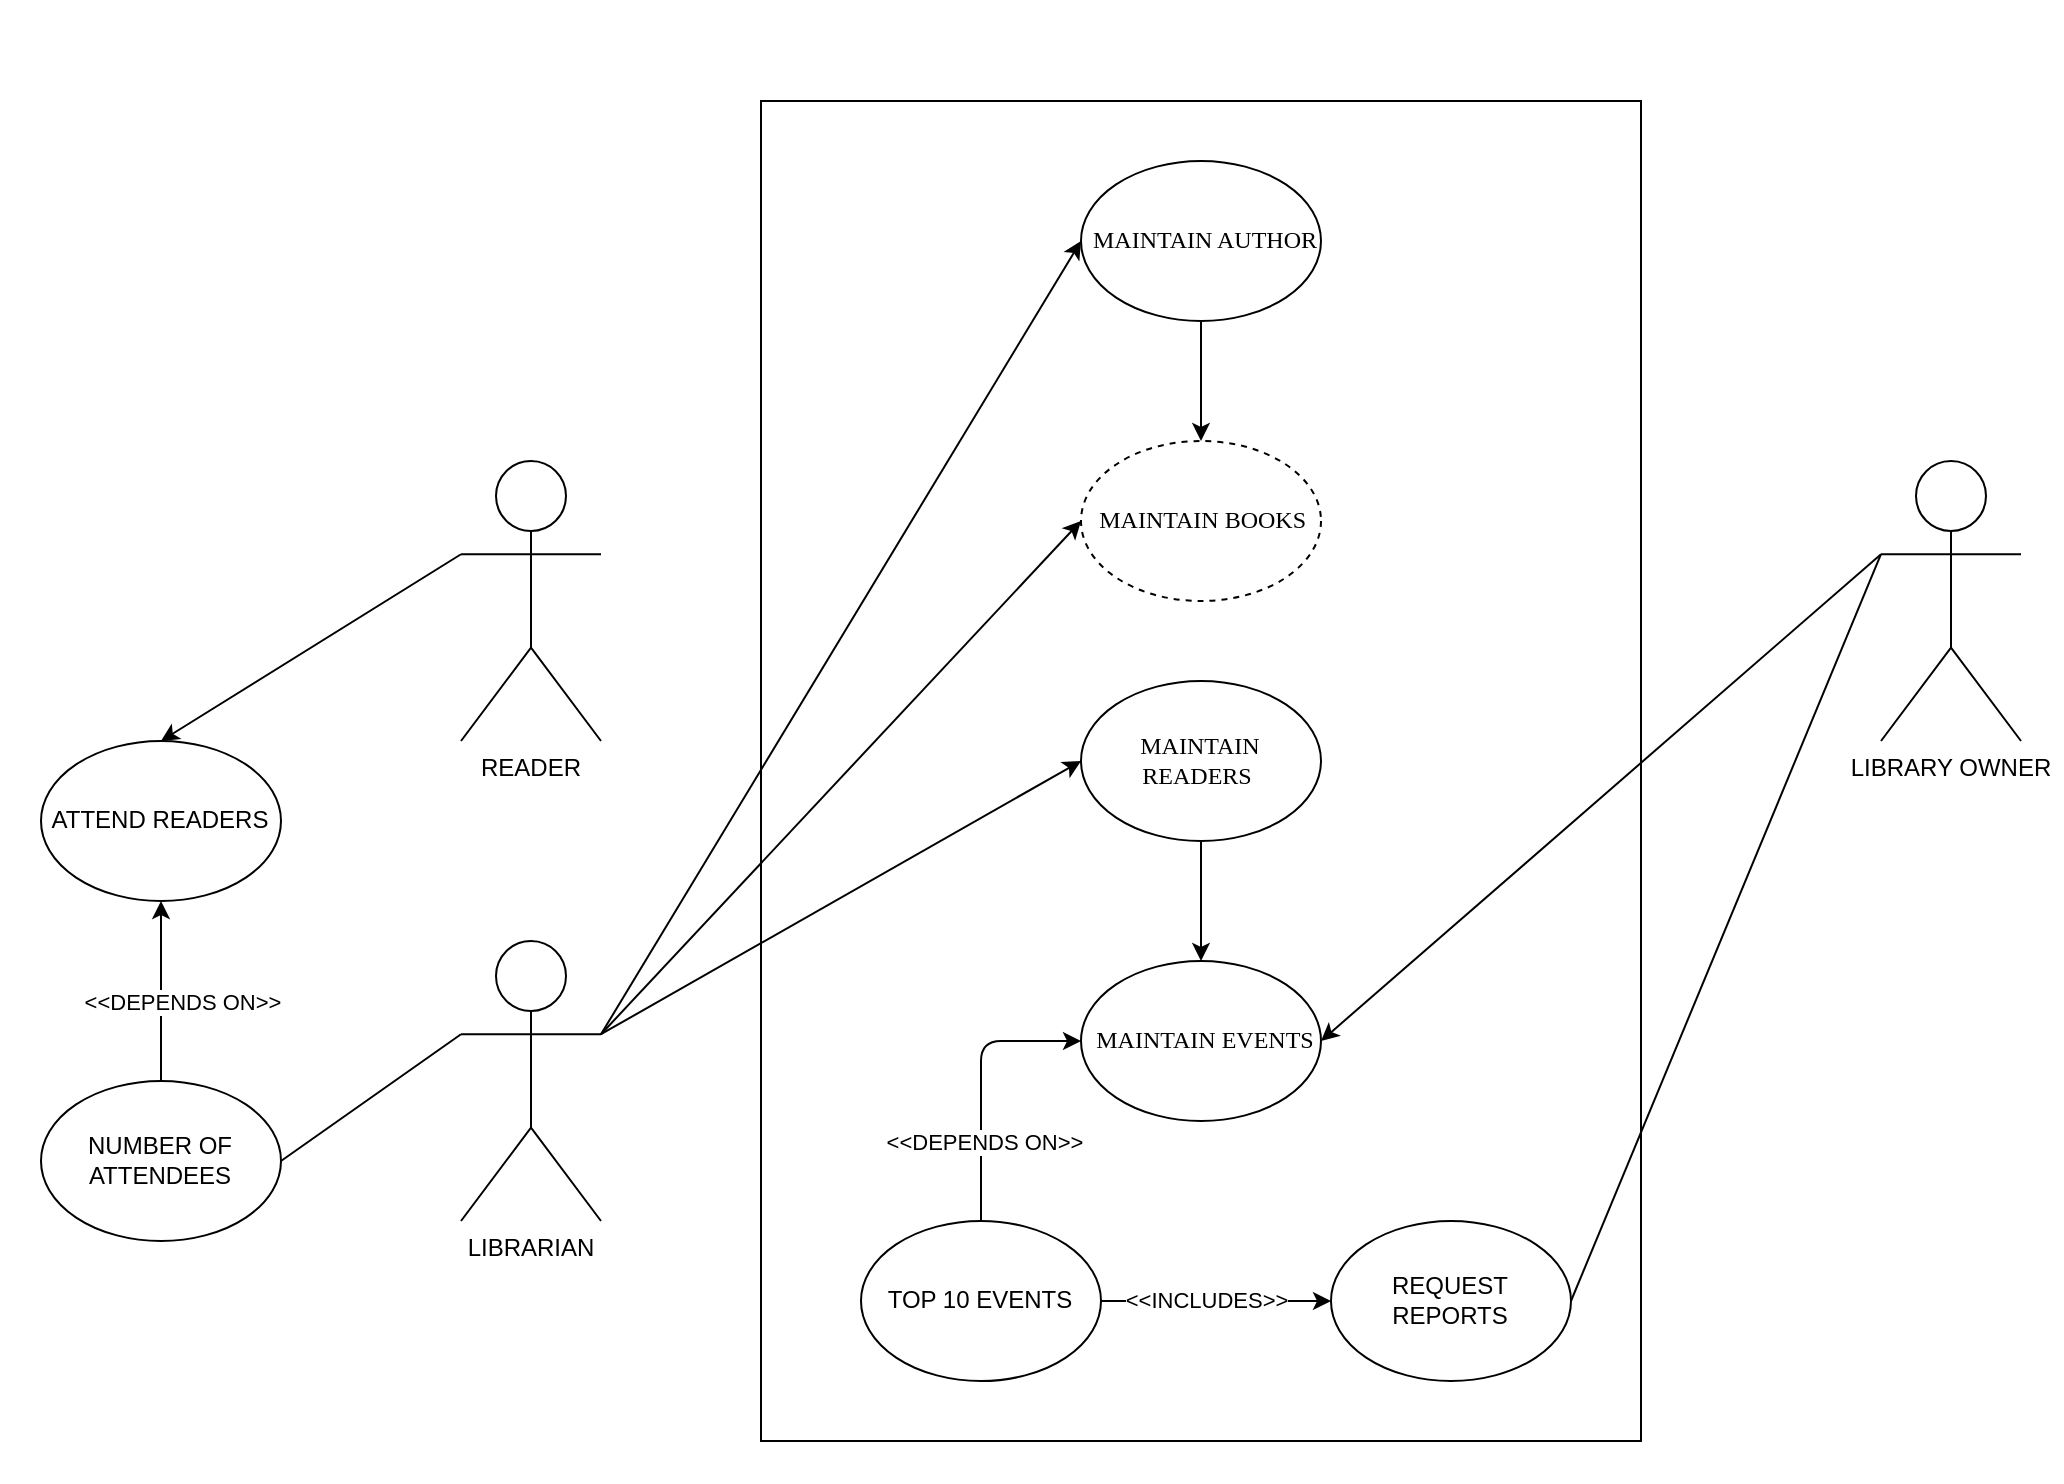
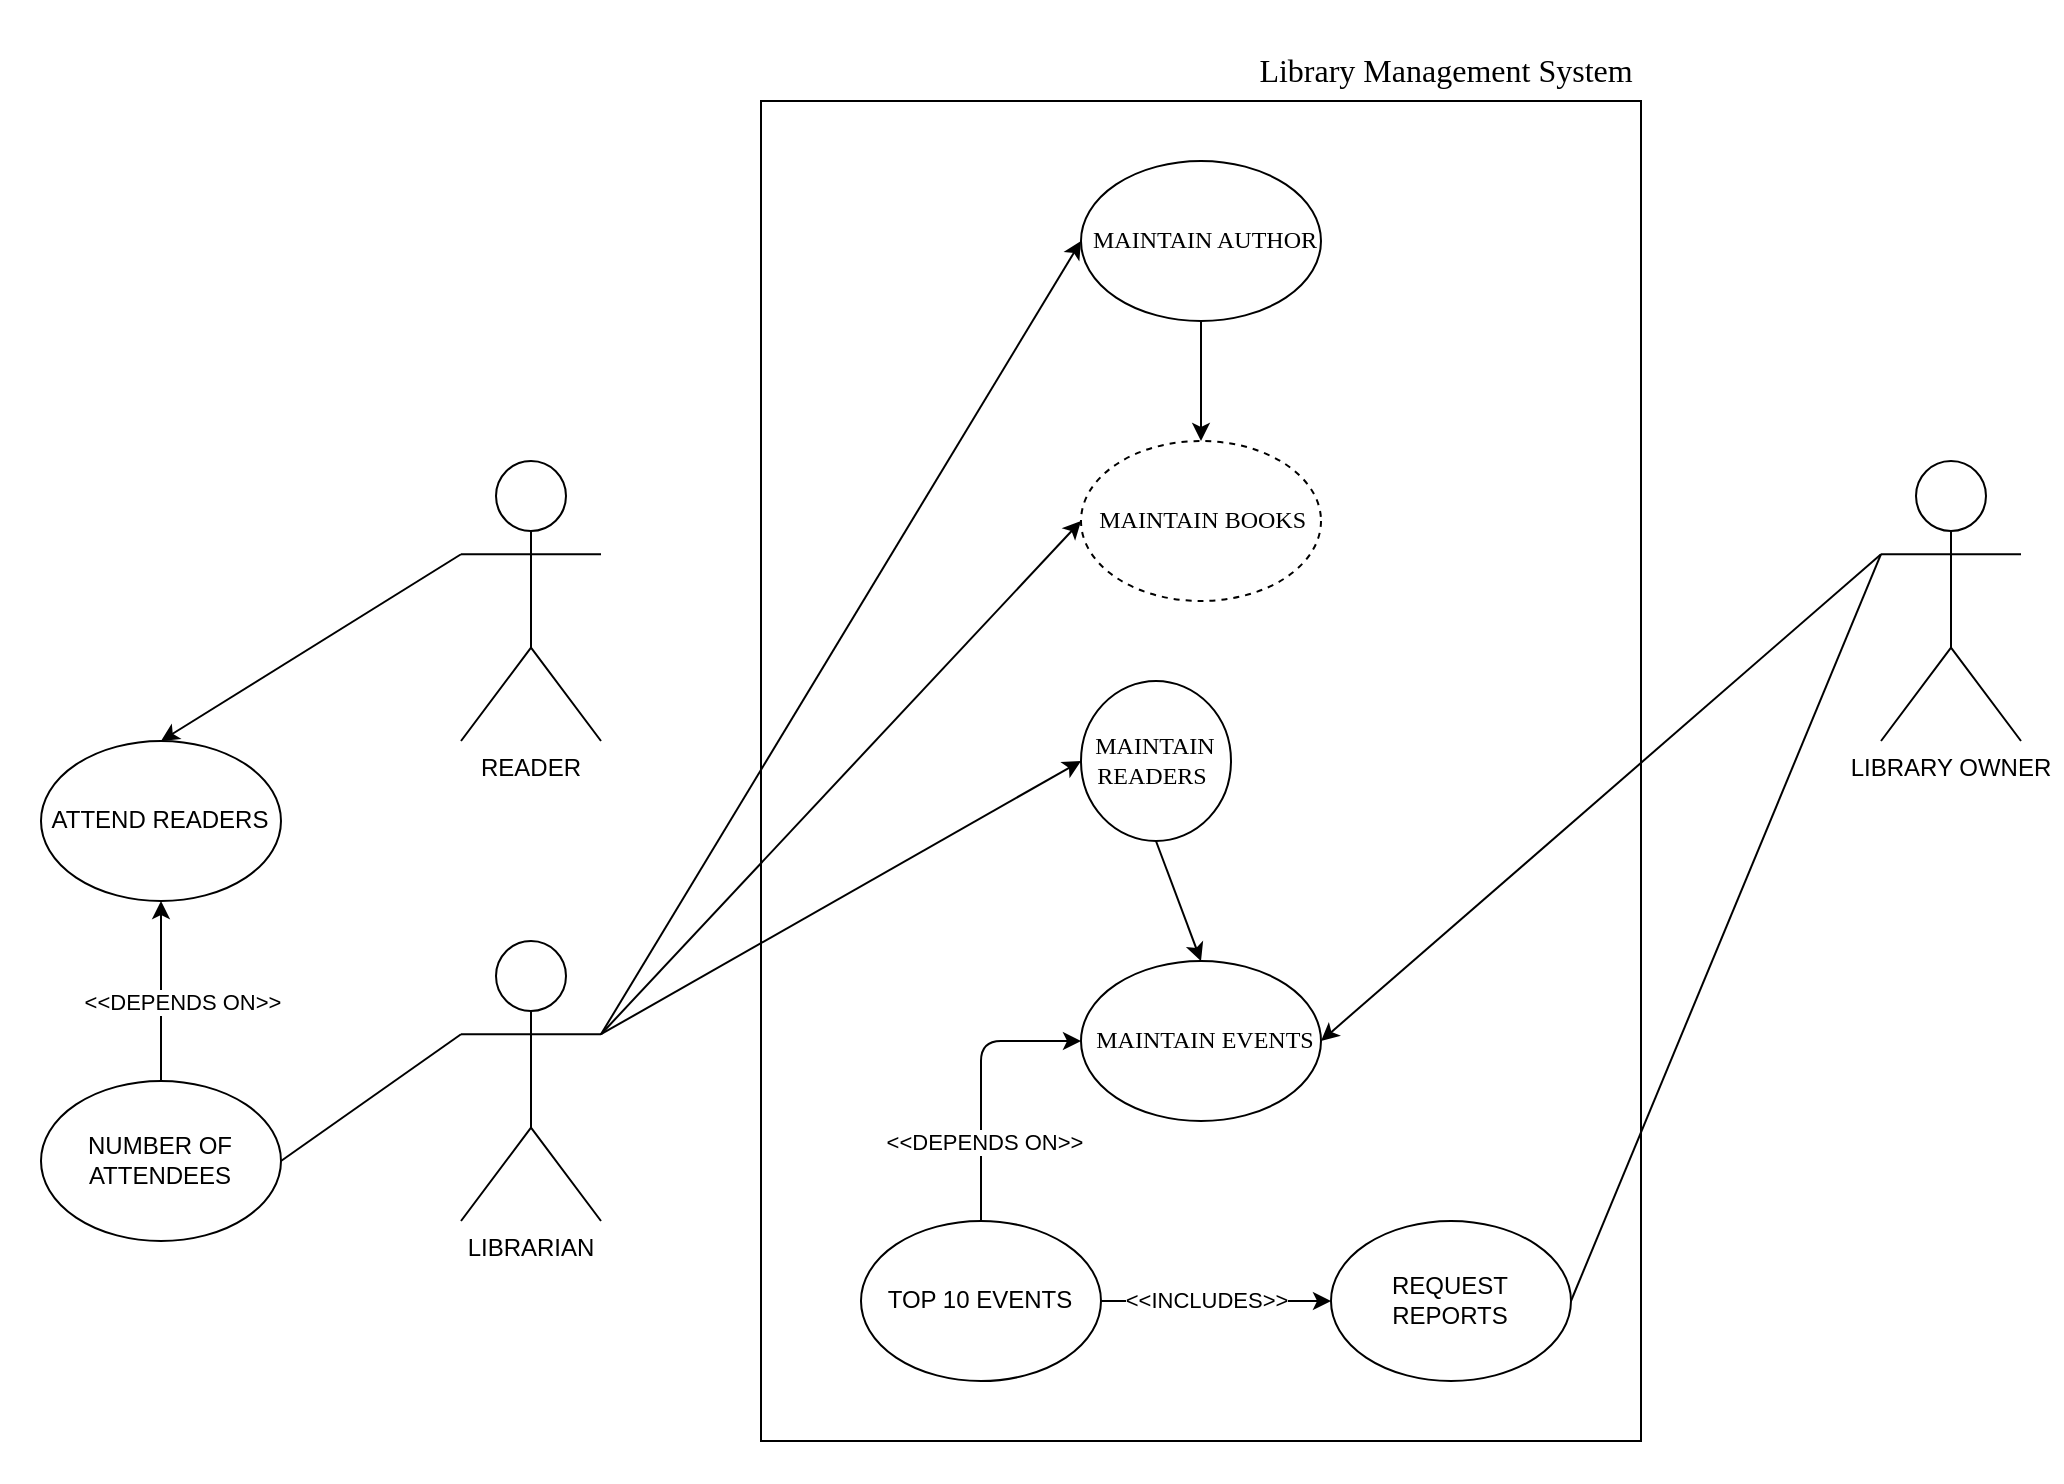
none -> (1451, 71)
(1201, 761) -> (1156, 761)
